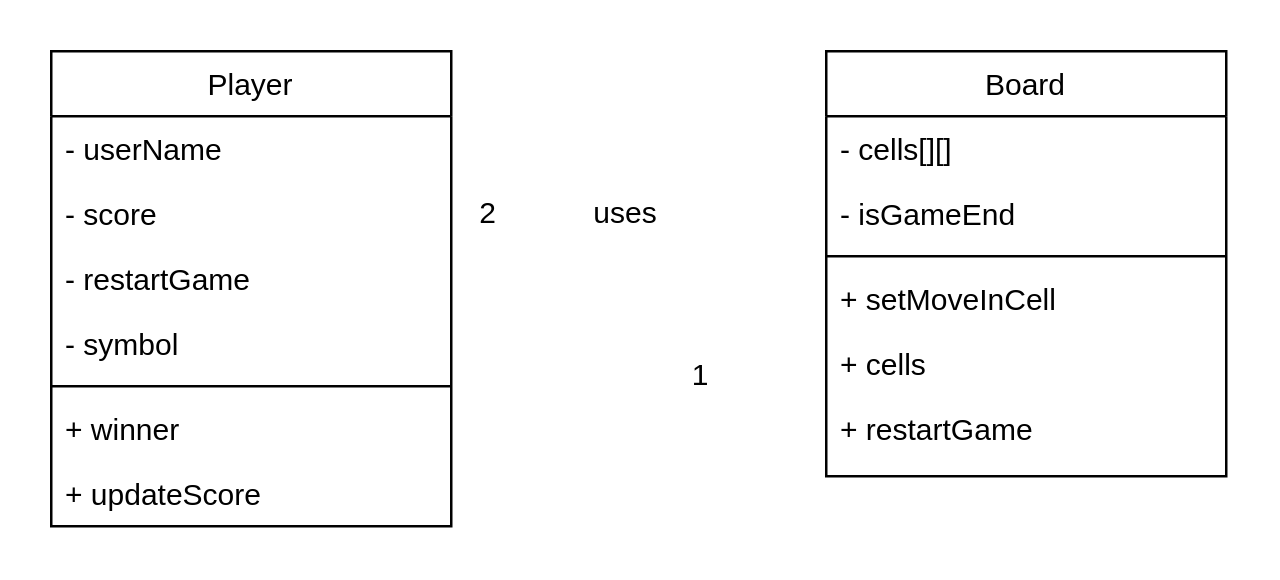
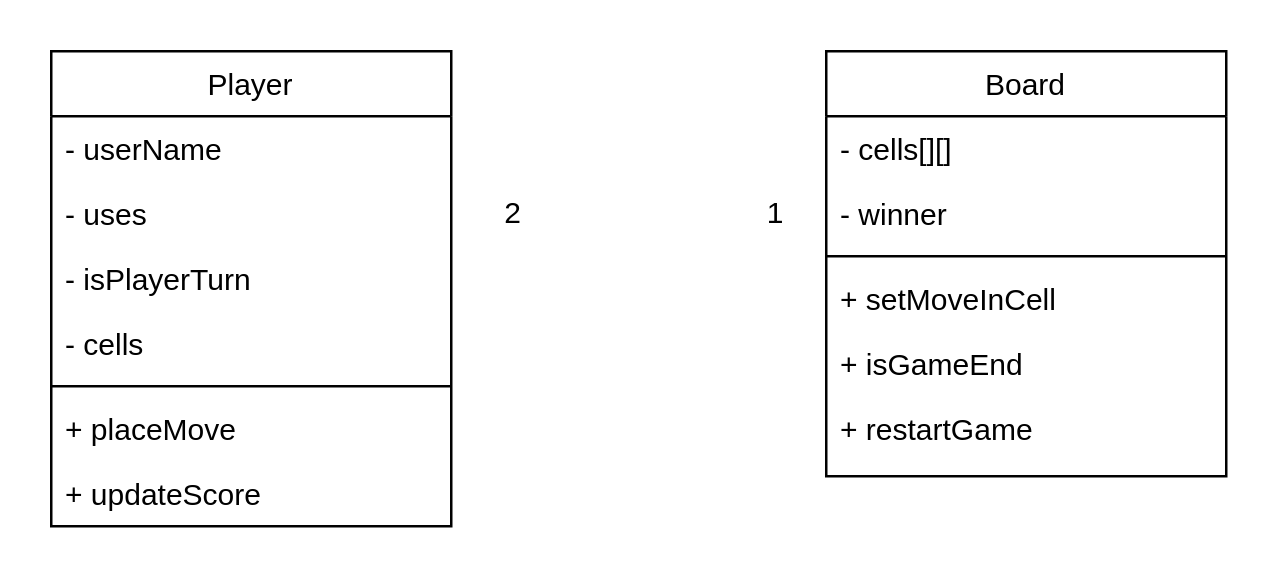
(489, 214) -> (514, 214)
(626, 214) -> none
(120, 215) -> (112, 215)
(925, 215) -> (899, 215)
(170, 280) -> (171, 280)
(124, 345) -> (112, 345)
(887, 365) -> (925, 365)
(701, 376) -> (776, 214)
(124, 430) -> (150, 430)
